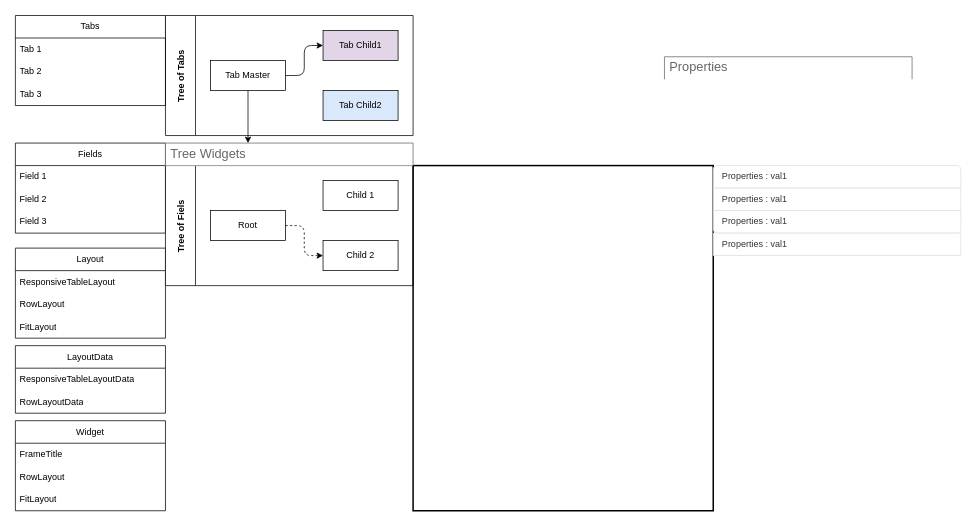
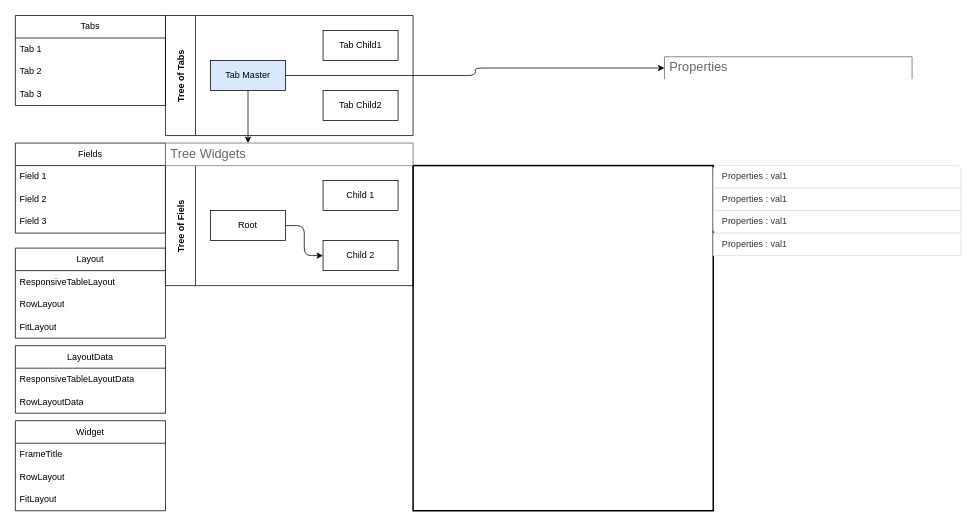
(360, 45) -> (360, 45)
(304, 57) -> (393, 75)
(248, 75) -> (248, 75)
(360, 105) -> (360, 105)
(304, 238) -> (304, 238)
